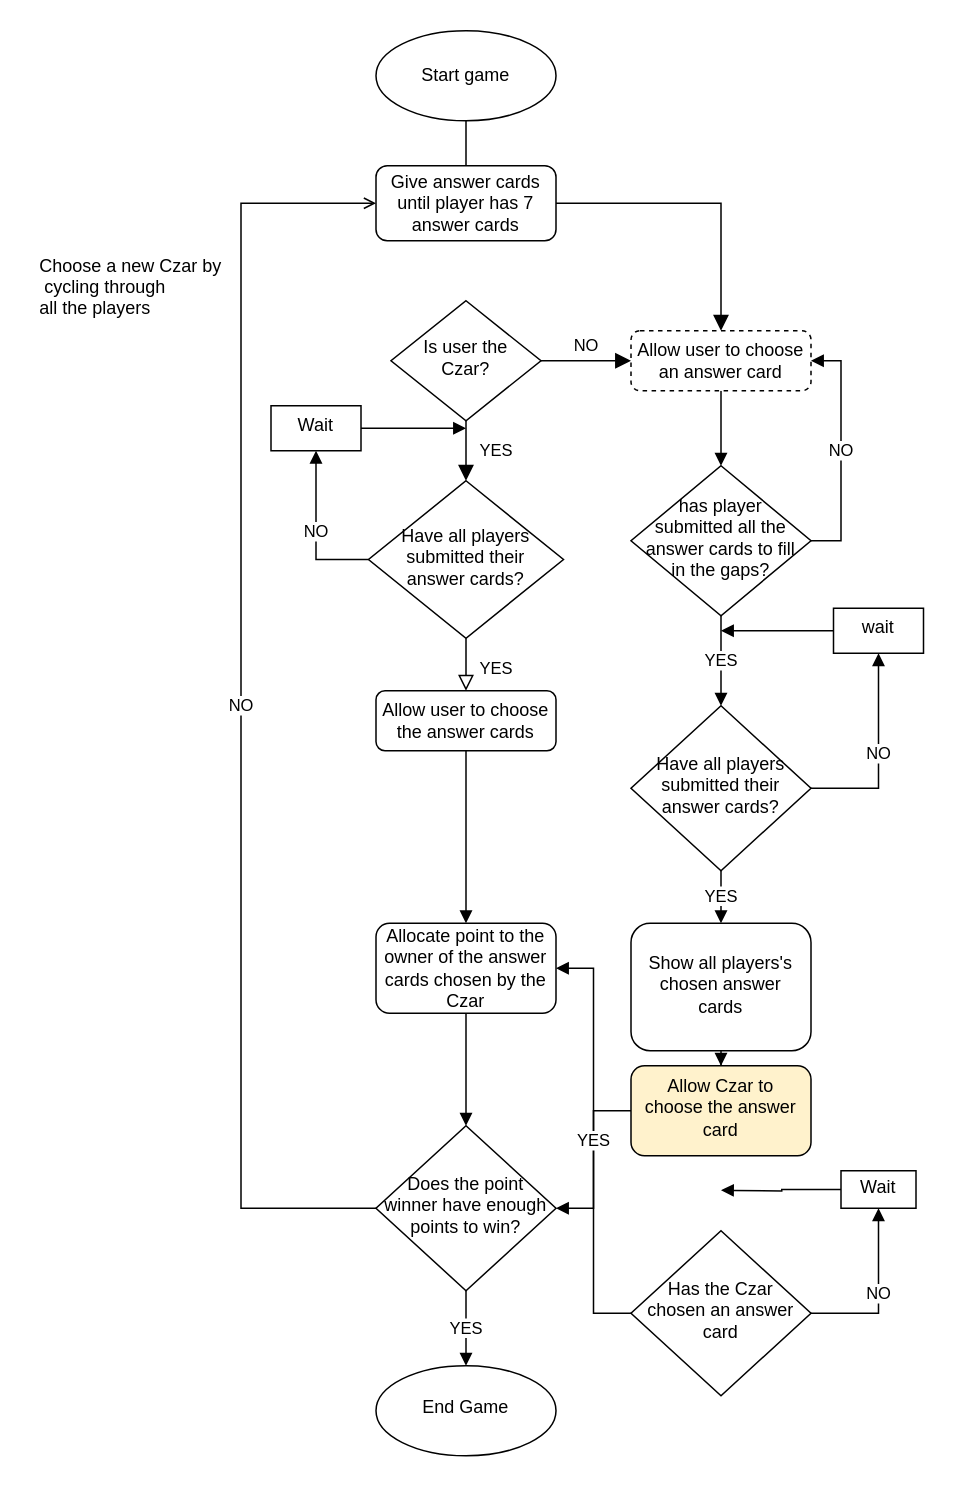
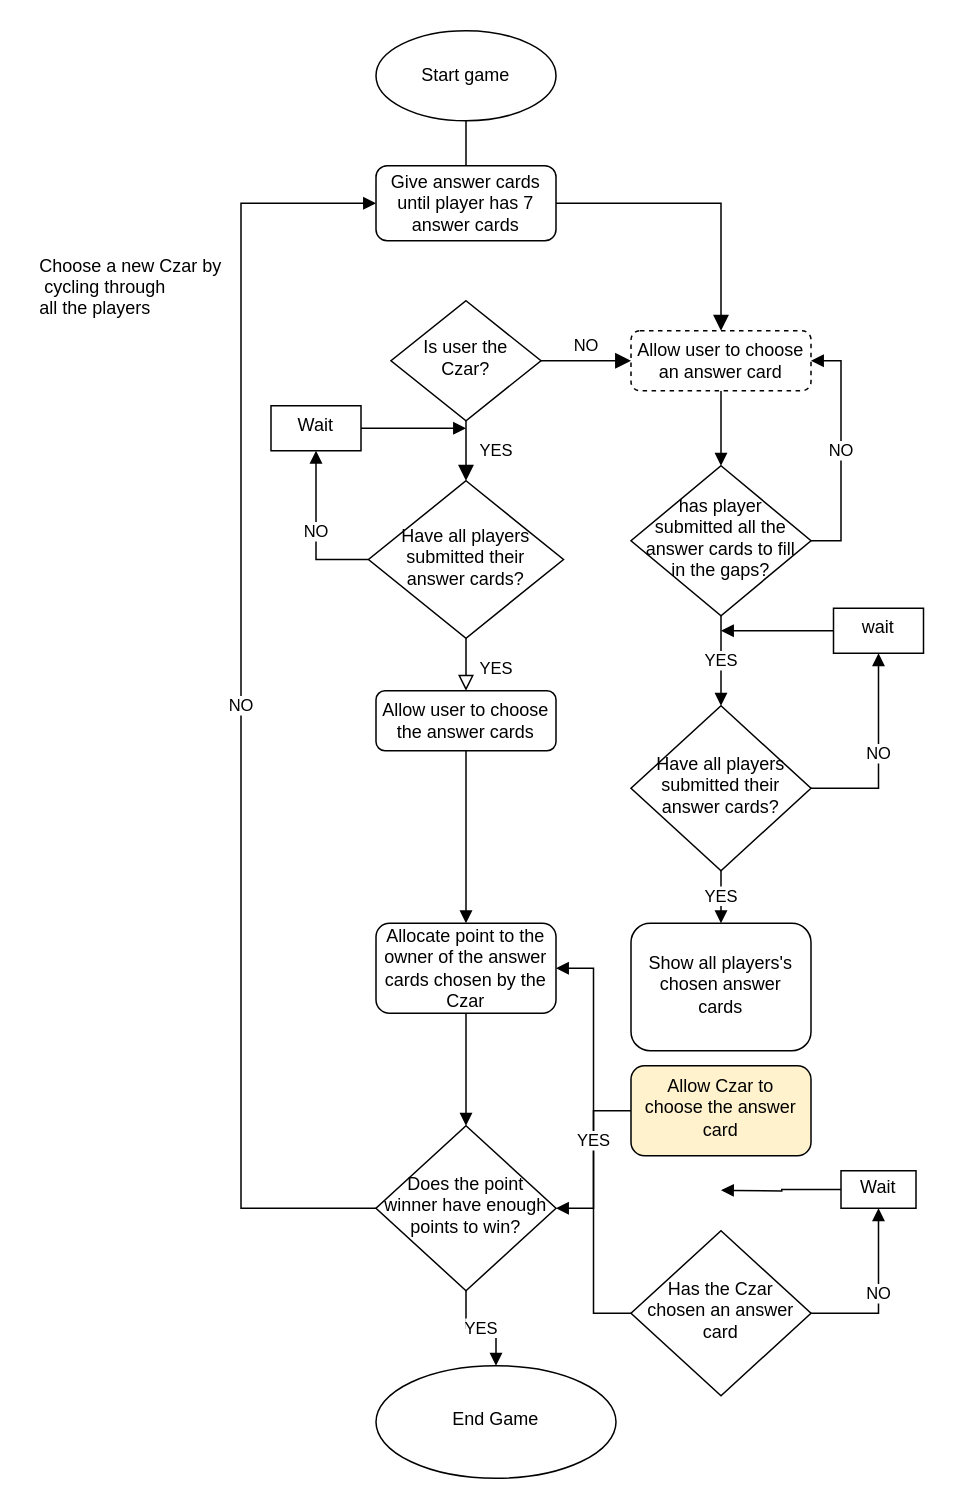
(366, 203) -> (362, 203)
(721, 1058) -> none
(466, 1411) -> (496, 1422)
